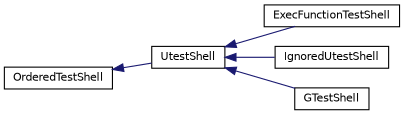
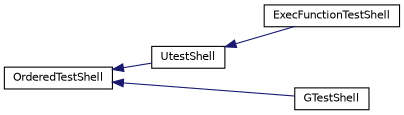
(332, 57) -> none
(266, 80) -> (209, 89)
